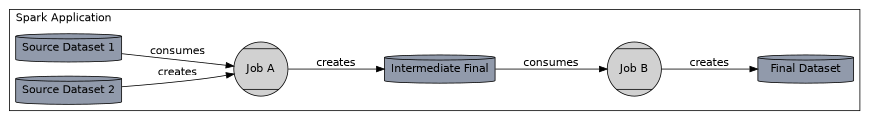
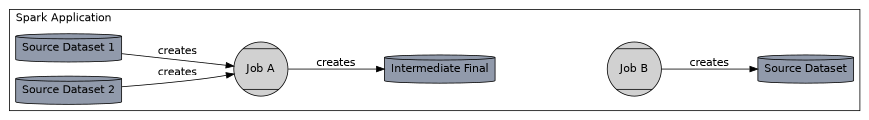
(178, 51) -> (178, 51)
(547, 69) -> none
(806, 69) -> (806, 69)
